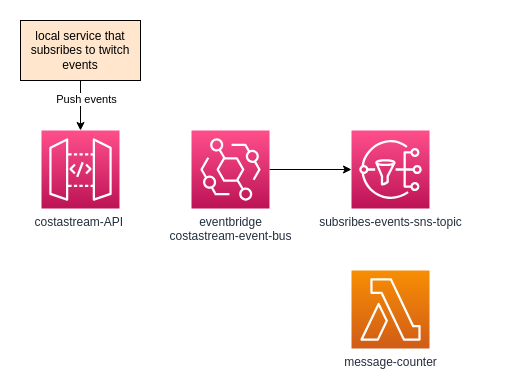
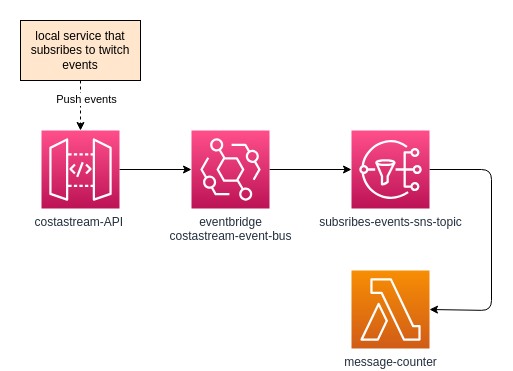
(81, 114) -> (81, 114)
none -> (152, 170)
none -> (492, 237)
